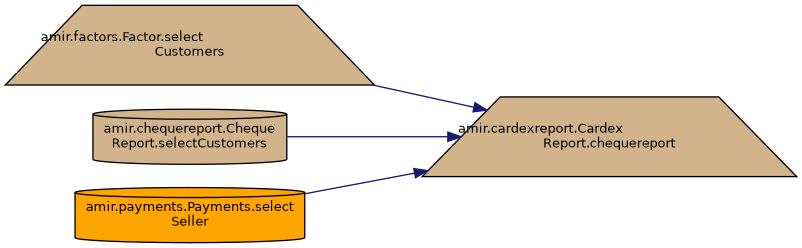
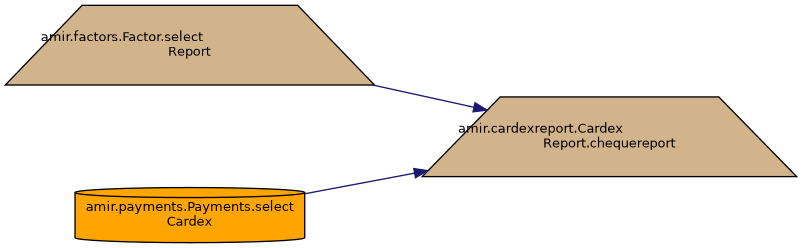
(190, 45) -> (190, 45)
(190, 137) -> none
(190, 215) -> (190, 215)
